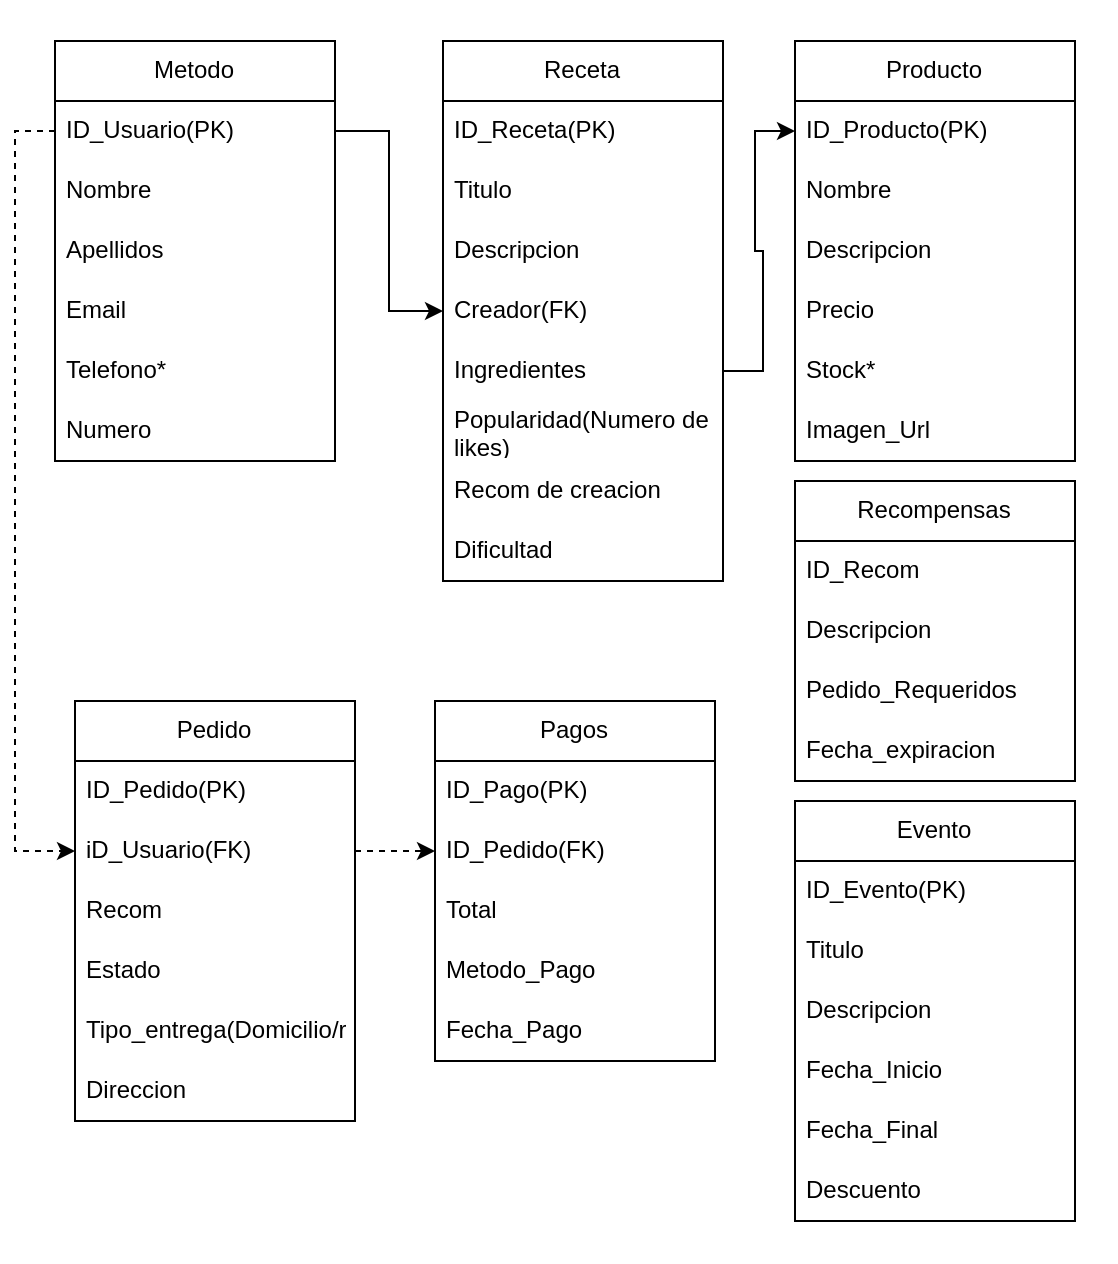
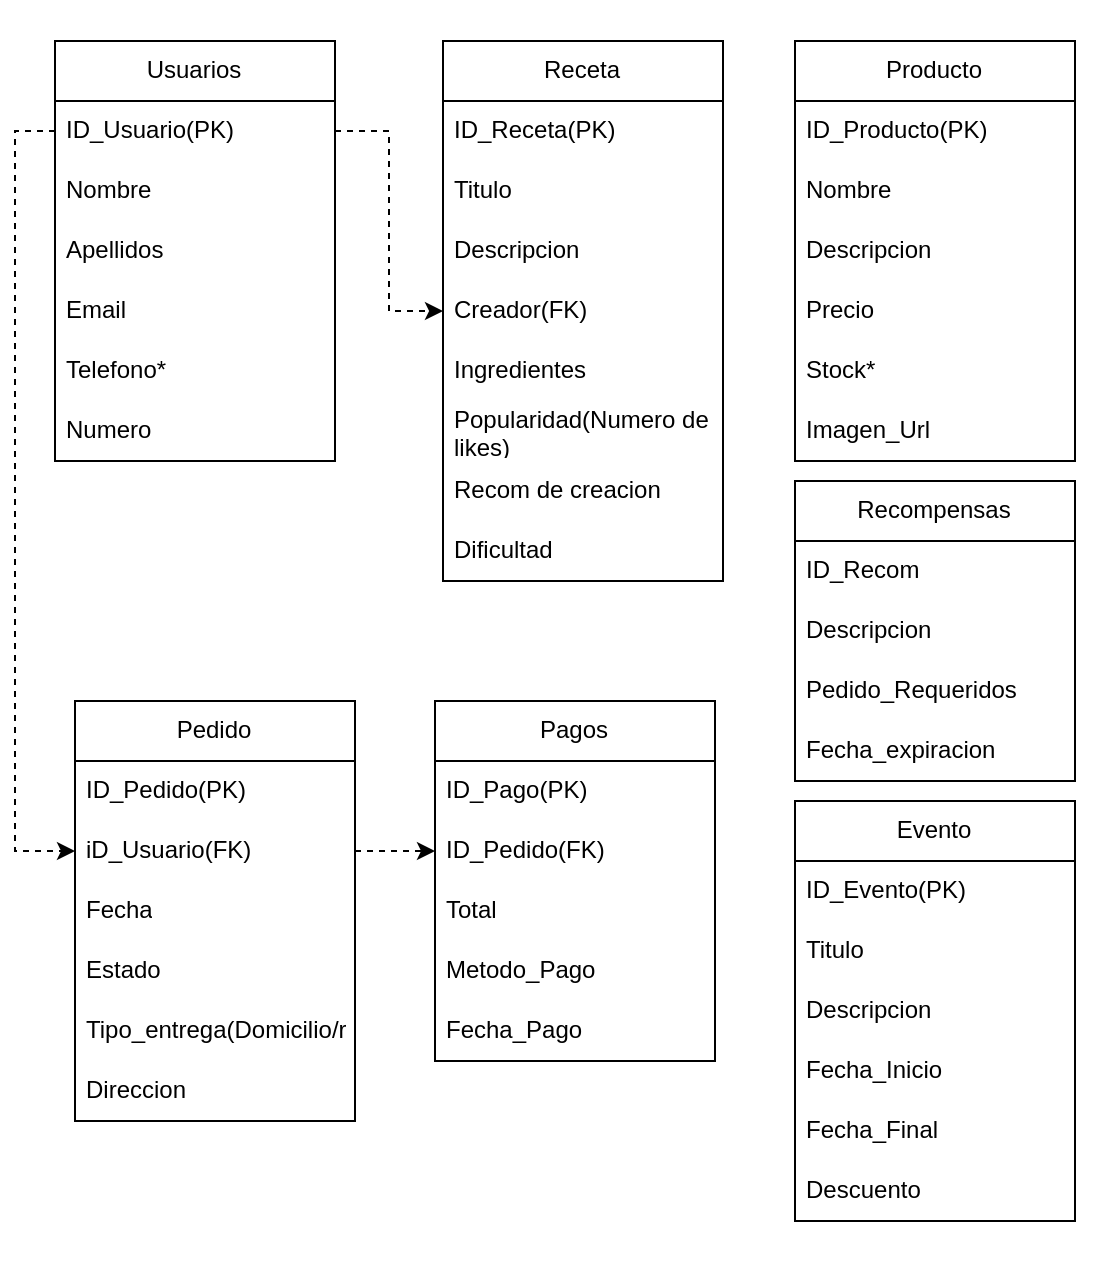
(195, 71) -> (195, 71)
(389, 216) -> (389, 216)
(763, 252) -> none
(121, 911) -> (121, 911)
